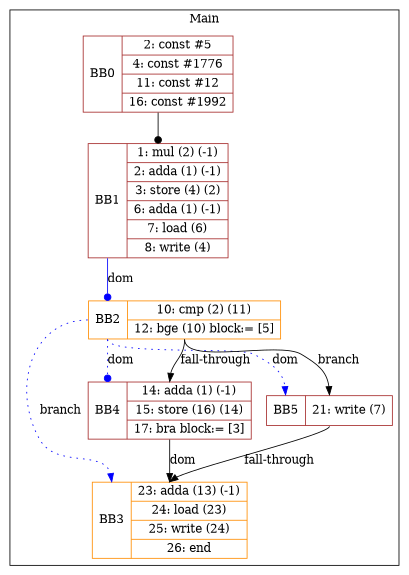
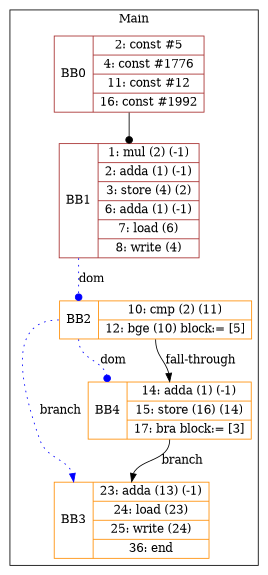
(108, 276) -> (79, 276)
(170, 411) -> (170, 411)
(329, 411) -> none
(183, 461) -> (182, 461)
(189, 548) -> (151, 548)
